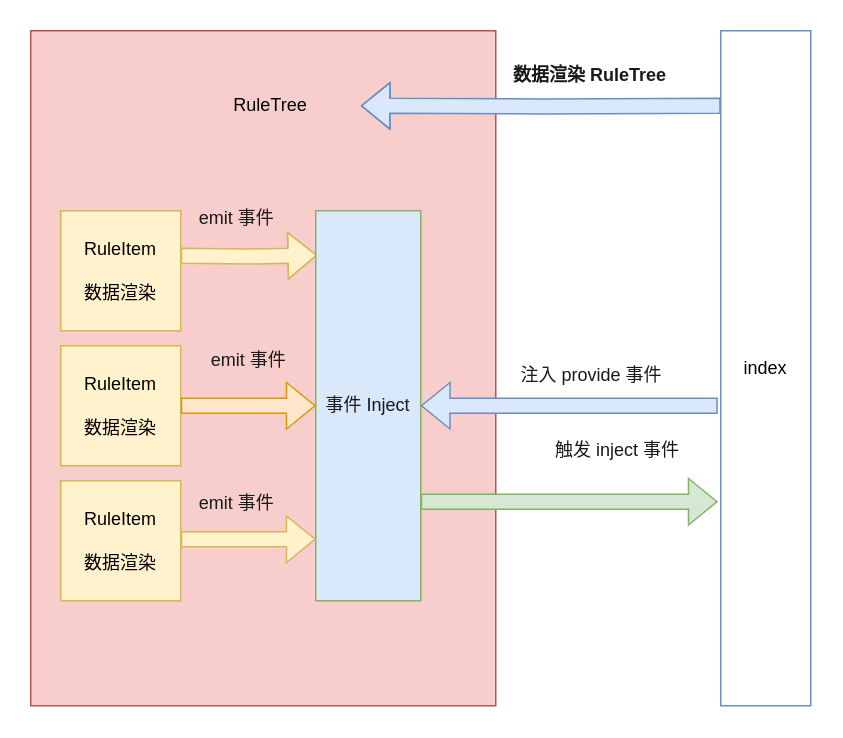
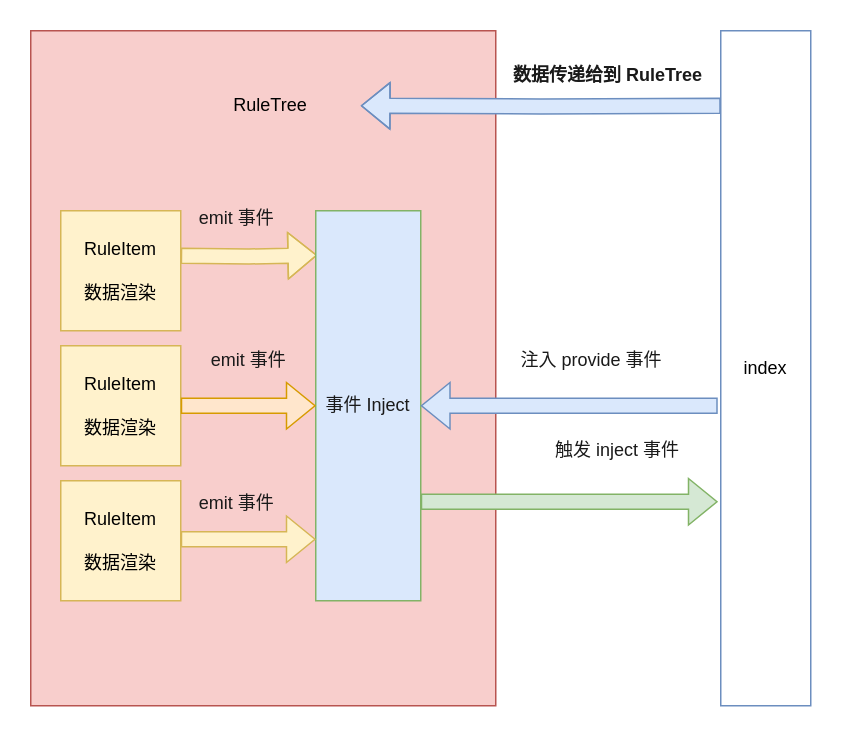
(590, 76) -> (608, 76)
(601, 376) -> (601, 361)
